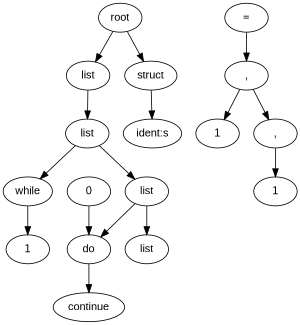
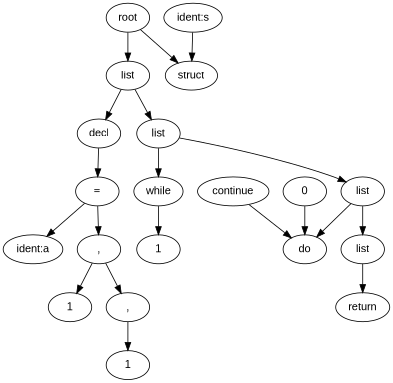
(152, 101) -> (192, 43)
none -> (99, 133)
none -> (33, 249)
(89, 274) -> (267, 219)
none -> (363, 307)
